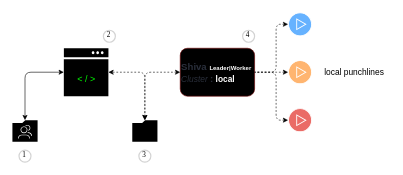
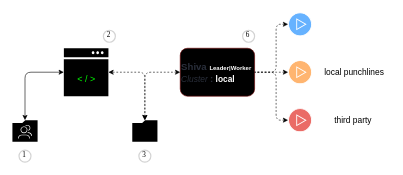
(248, 35) -> (248, 35)
none -> (354, 120)
